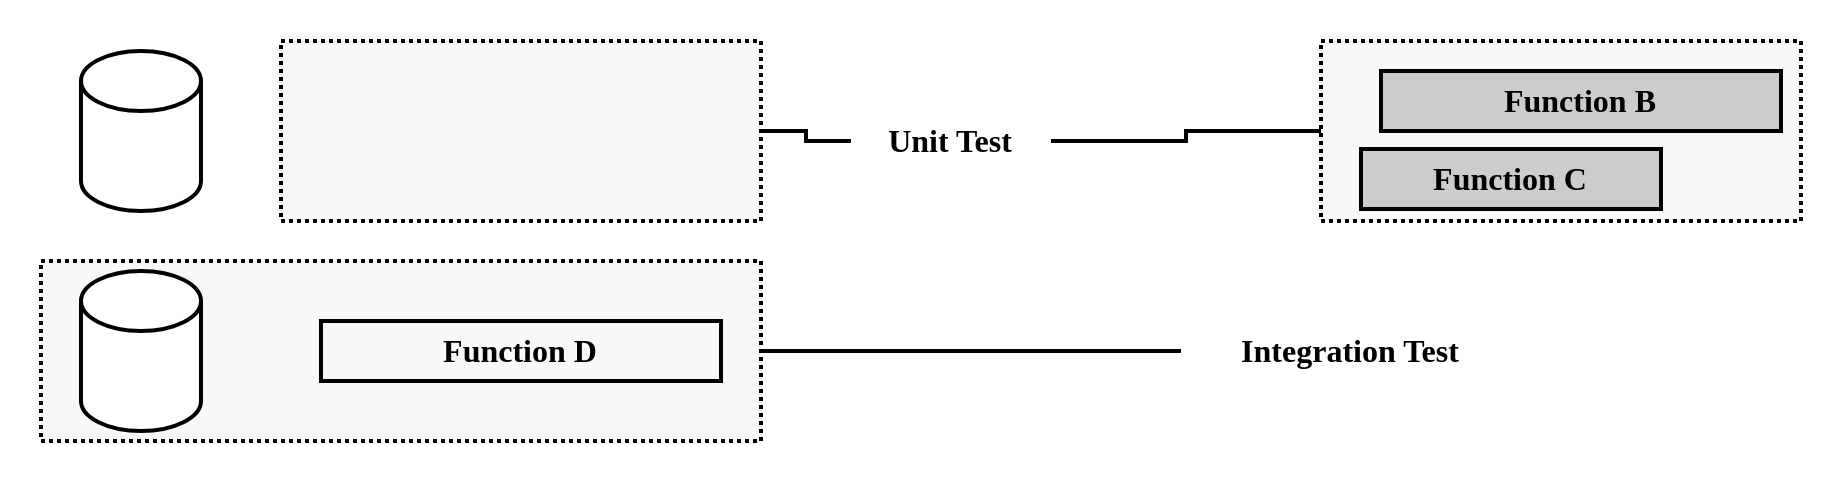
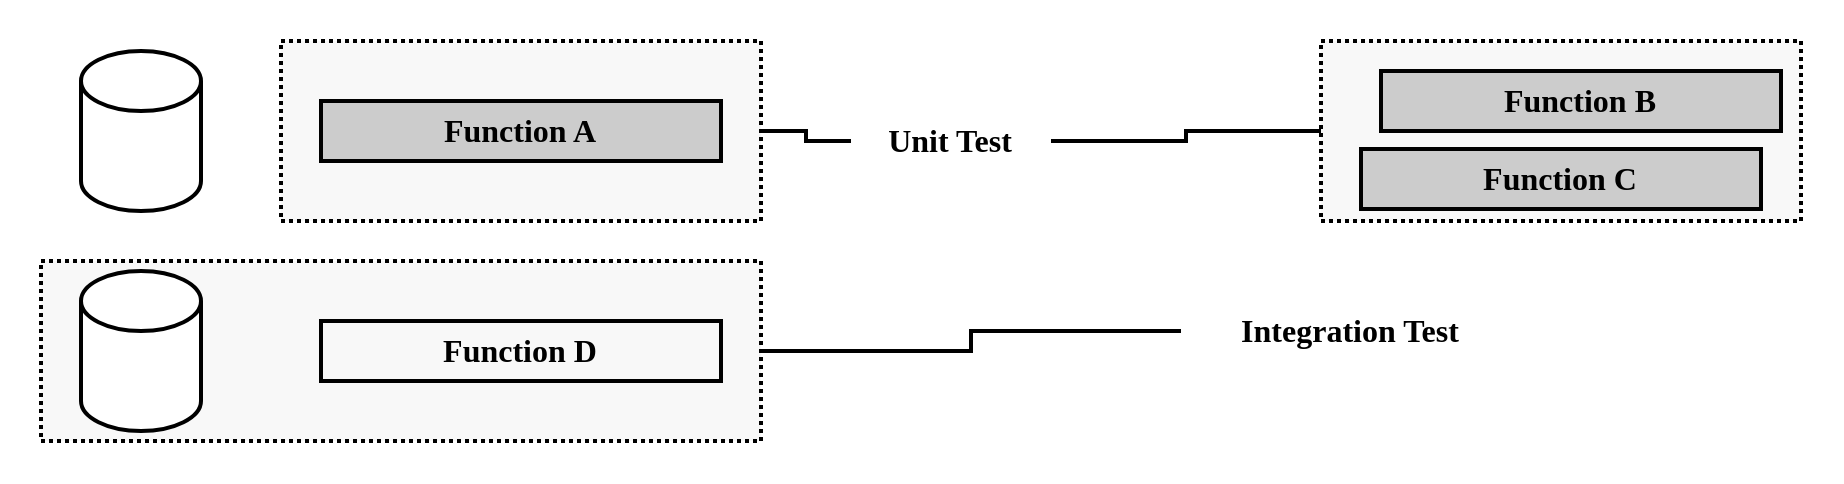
none -> (521, 131)
(1511, 179) -> (1561, 179)
(1351, 351) -> (1351, 331)
